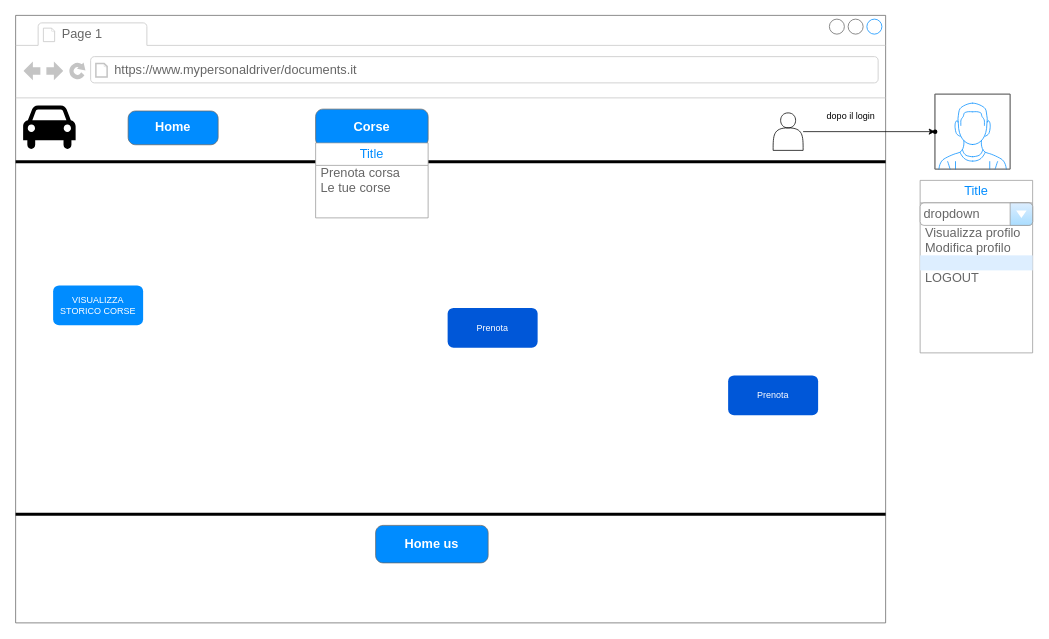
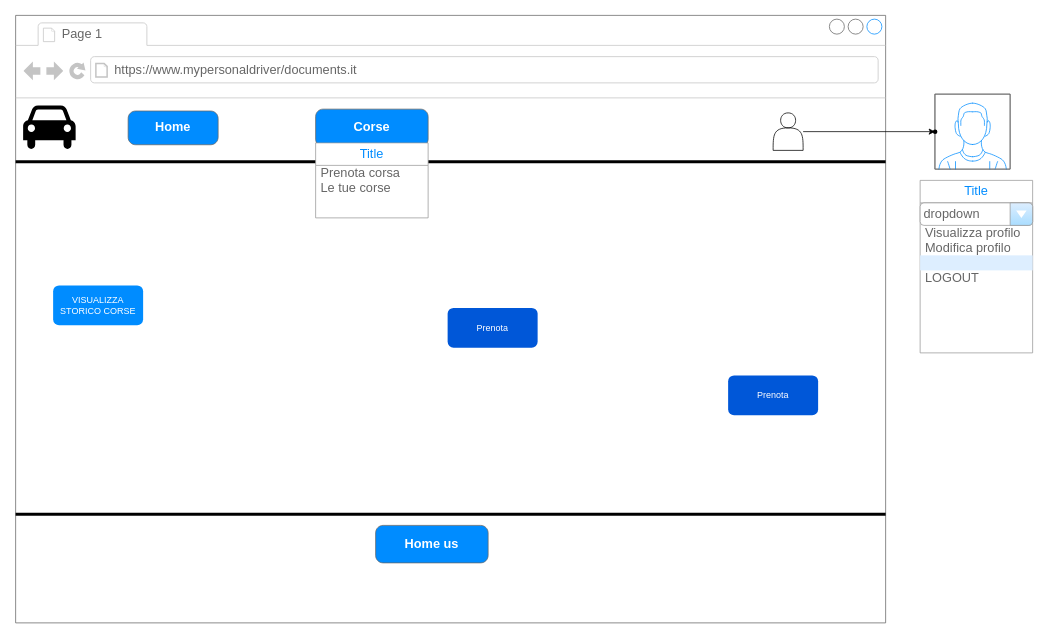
(852, 117) -> none
